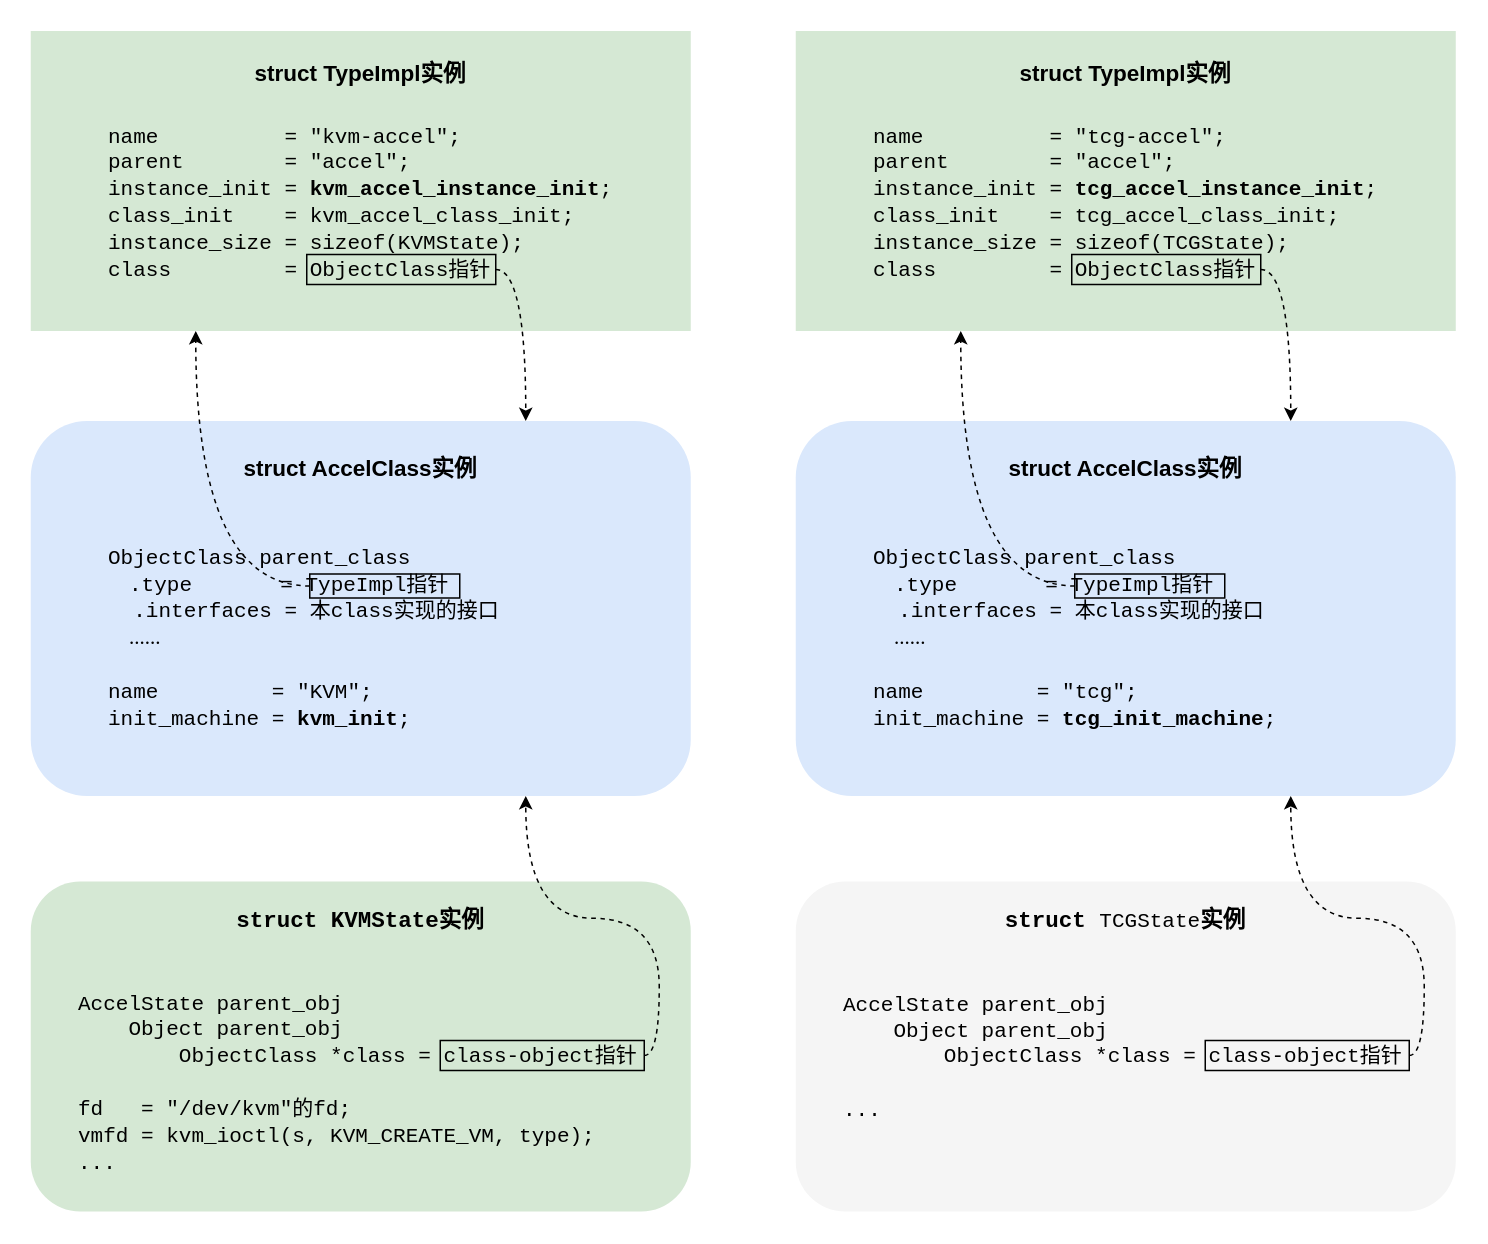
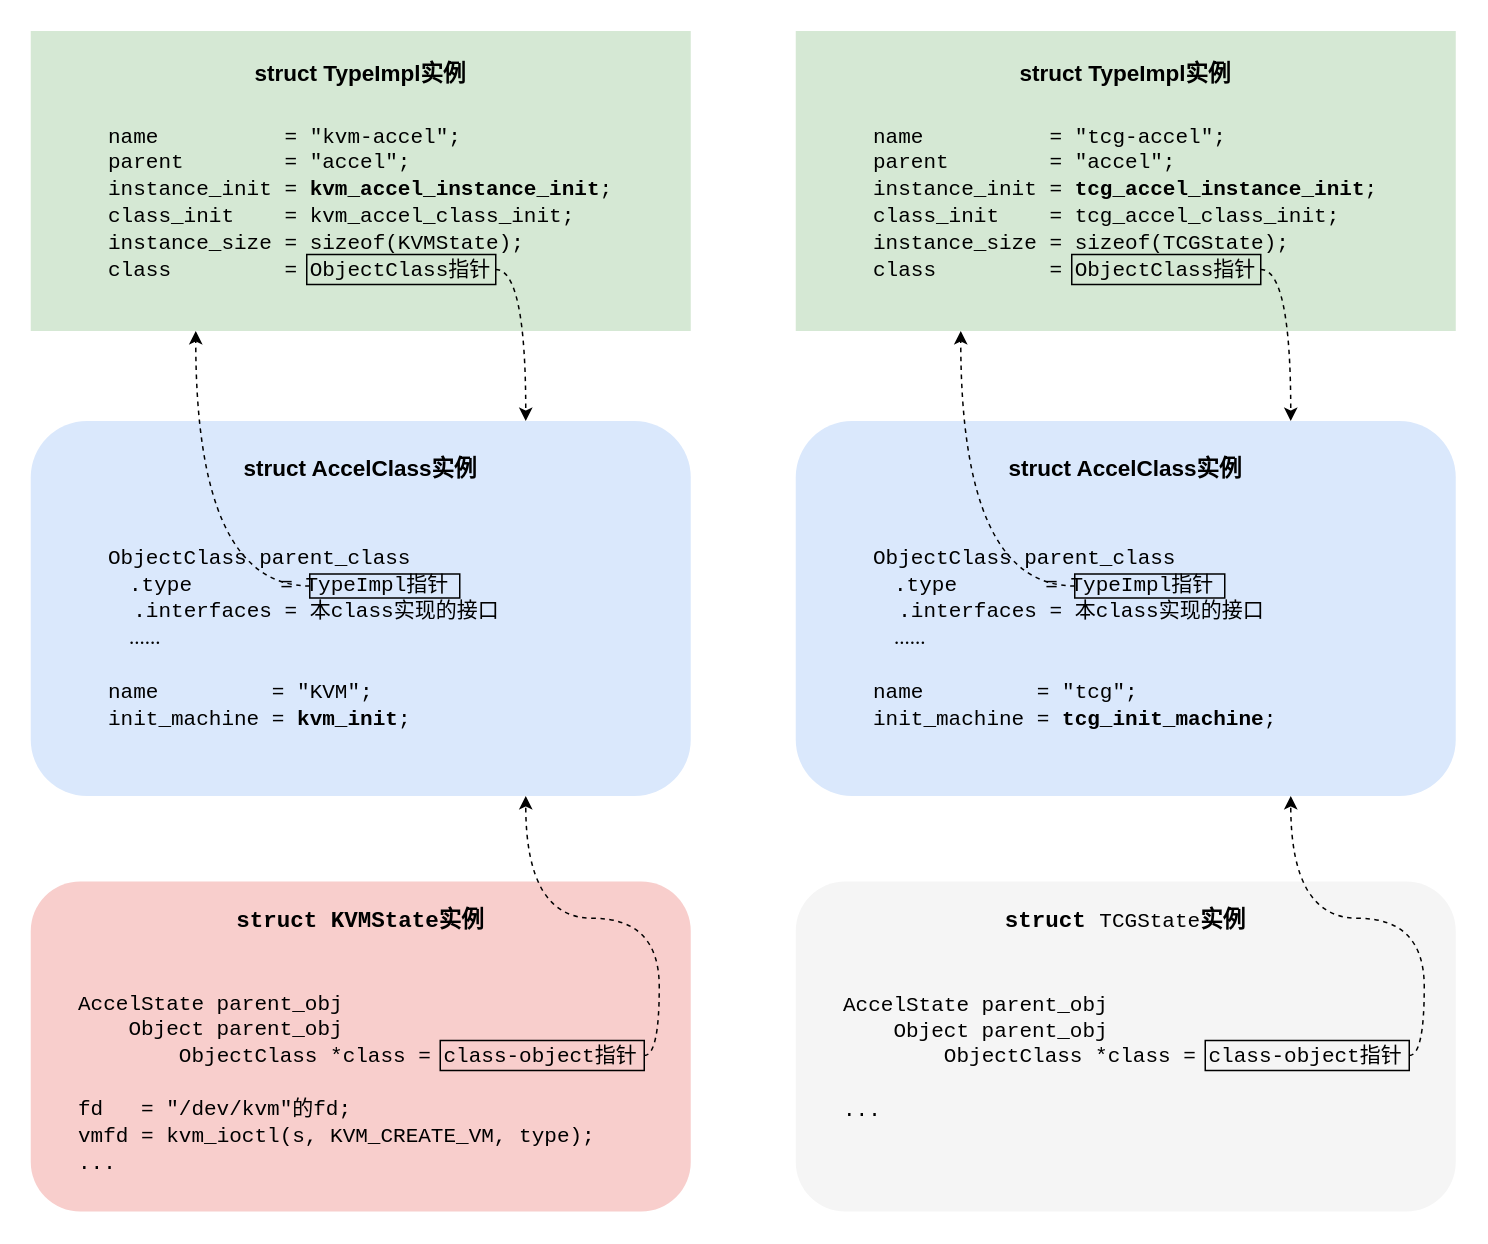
(361, 1046) -> (361, 1046)
